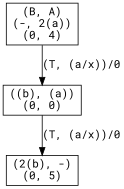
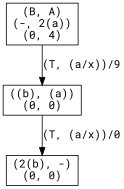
(82, 65) -> (82, 65)
(42, 170) -> (42, 170)
